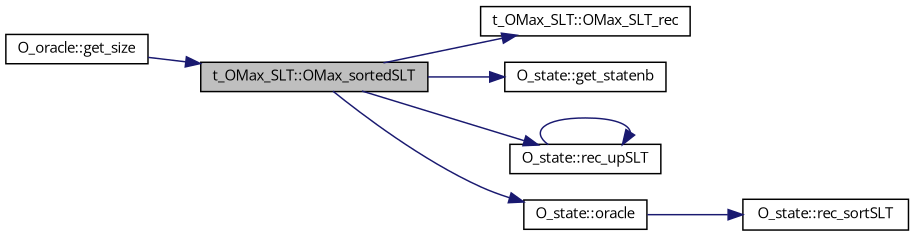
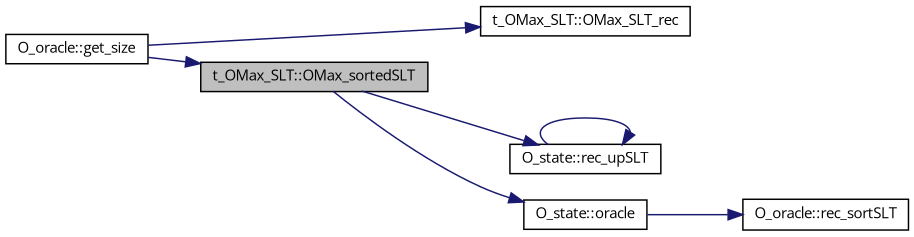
(443, 51) -> (307, 37)
(585, 77) -> none
(826, 215) -> (826, 215)
